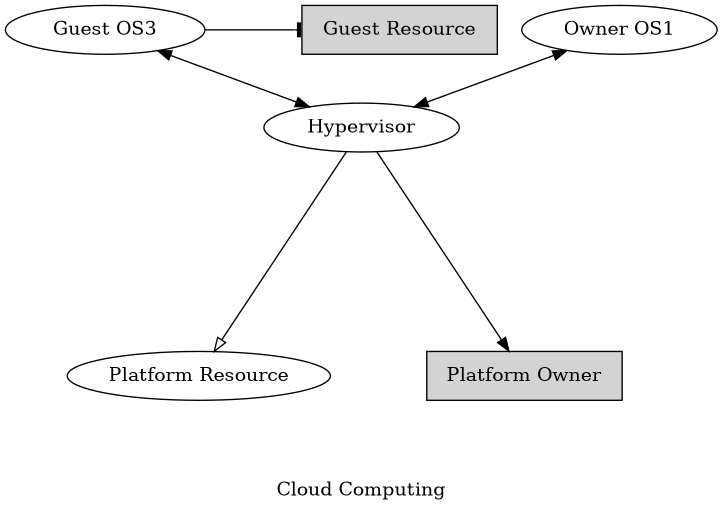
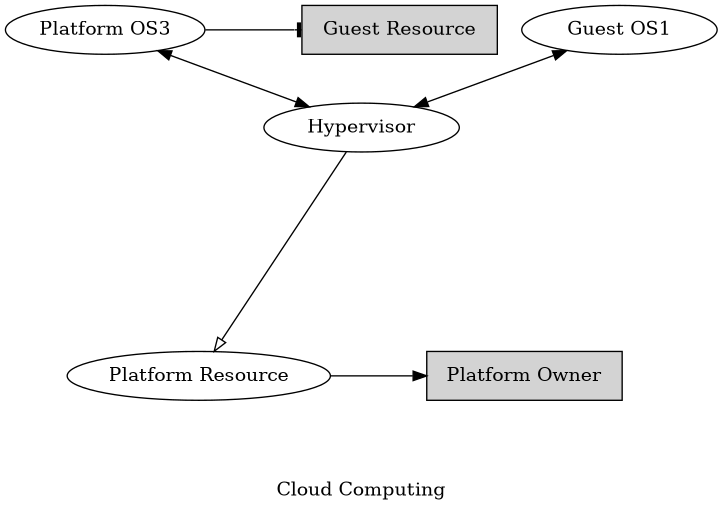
(105, 30) -> (105, 30)
(619, 30) -> (619, 30)
(439, 246) -> (372, 376)
